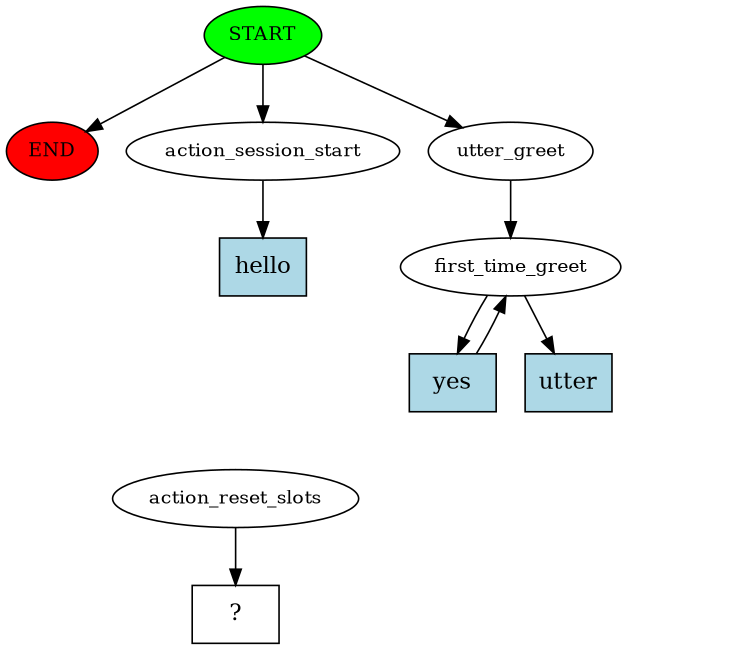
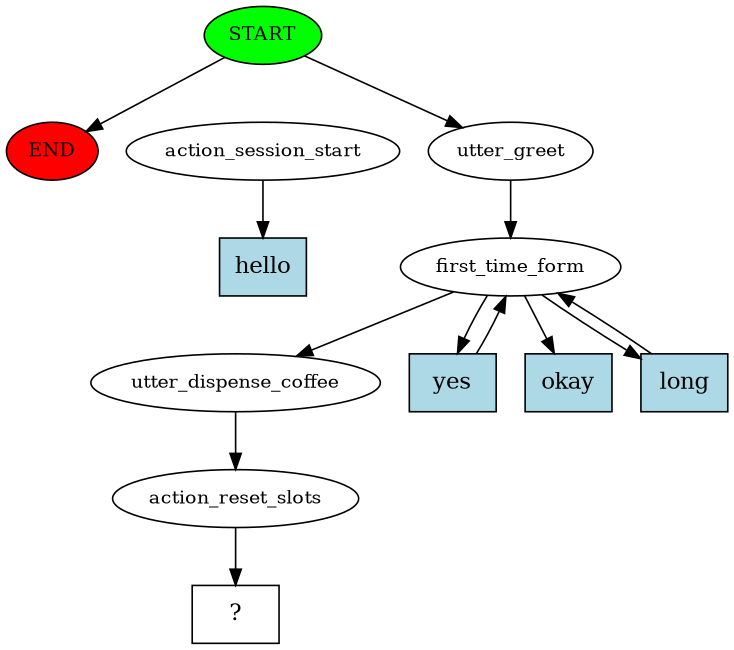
(263, 85) -> none
(511, 267) -> (511, 267)
none -> (236, 383)
(569, 383) -> (569, 383)
none -> (684, 383)
